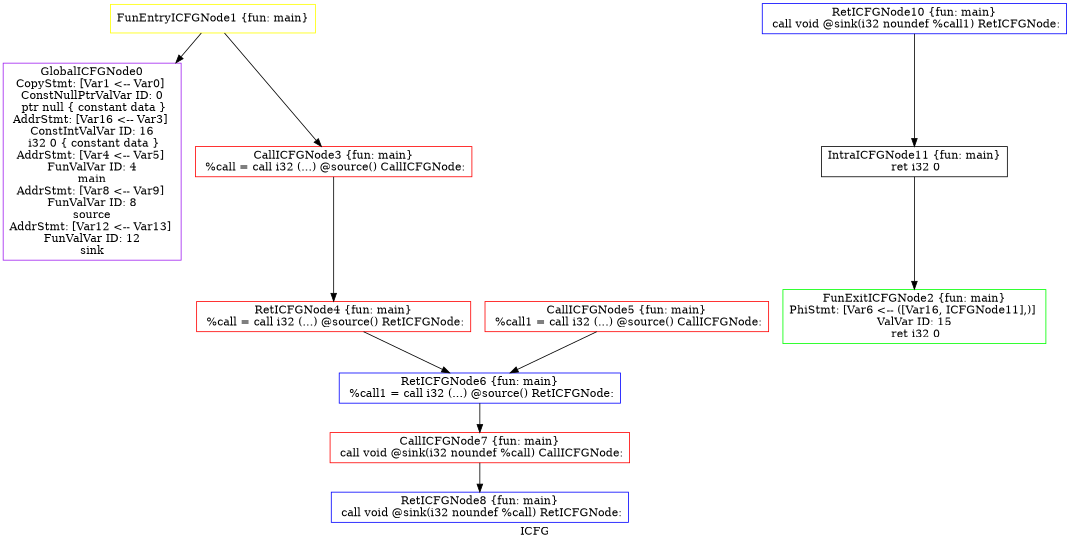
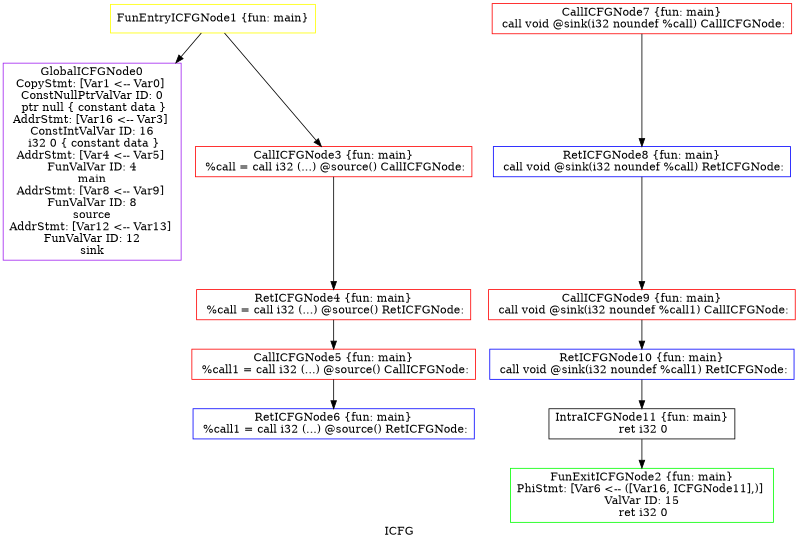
none -> (642, 305)
(403, 351) -> (334, 330)
(480, 414) -> none
